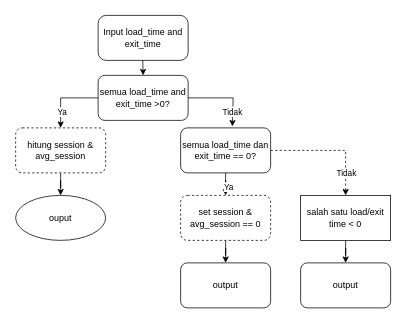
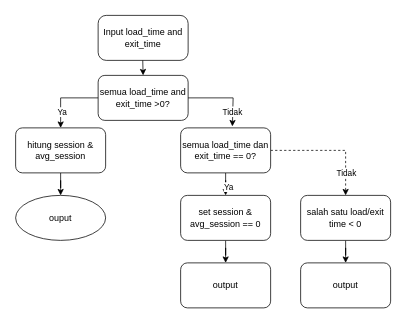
(60, 150) -> (60, 150)
(225, 218) -> (225, 218)
(345, 218) -> (345, 218)
